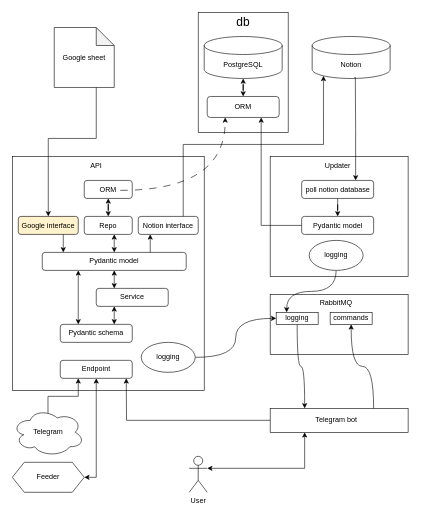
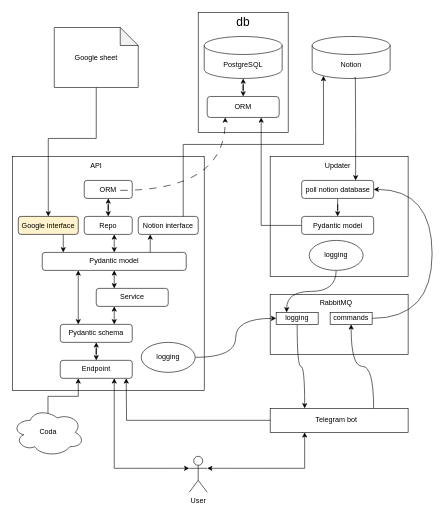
(84, 57) -> (96, 57)
none -> (419, 300)
none -> (96, 351)
(48, 432) -> (48, 432)
none -> (184, 468)
(48, 477) -> none
(89, 477) -> none
